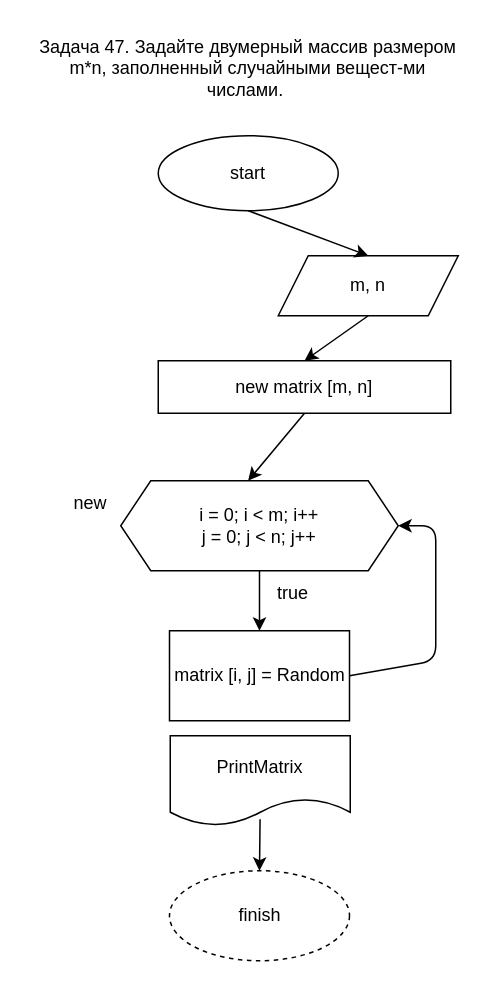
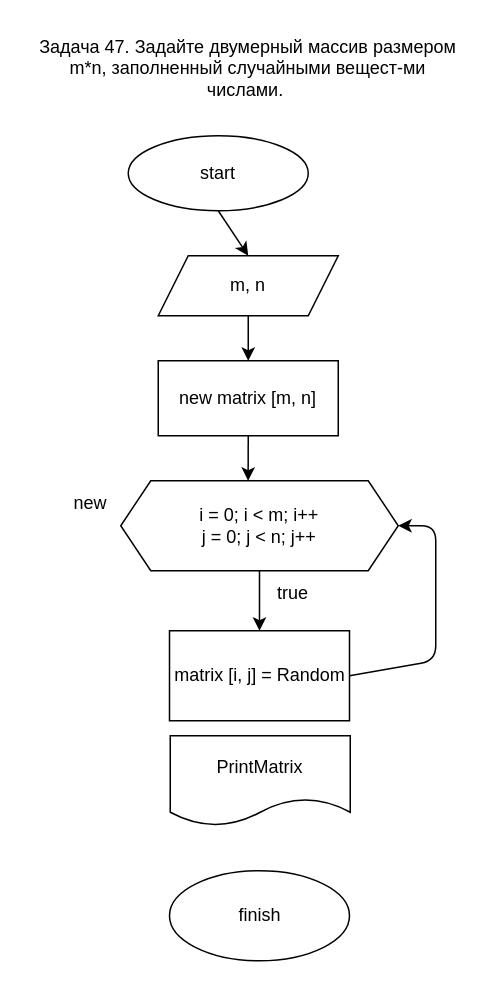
(248, 173) -> (218, 173)
(368, 286) -> (248, 286)
(305, 387) -> (248, 398)
(260, 840) -> none
(260, 916) -> (260, 916)
